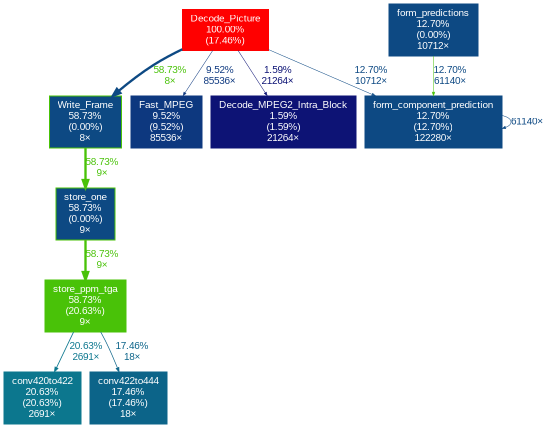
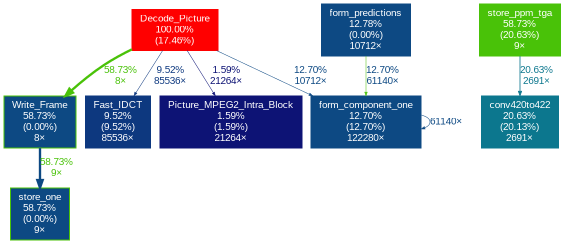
(434, 30) -> (366, 30)
(149, 68) -> (100, 68)
(166, 122) -> (118, 122)
(284, 122) -> (231, 122)
(434, 122) -> (366, 122)
(86, 164) -> (40, 164)
(86, 256) -> none
(42, 398) -> (520, 122)
(128, 398) -> none
